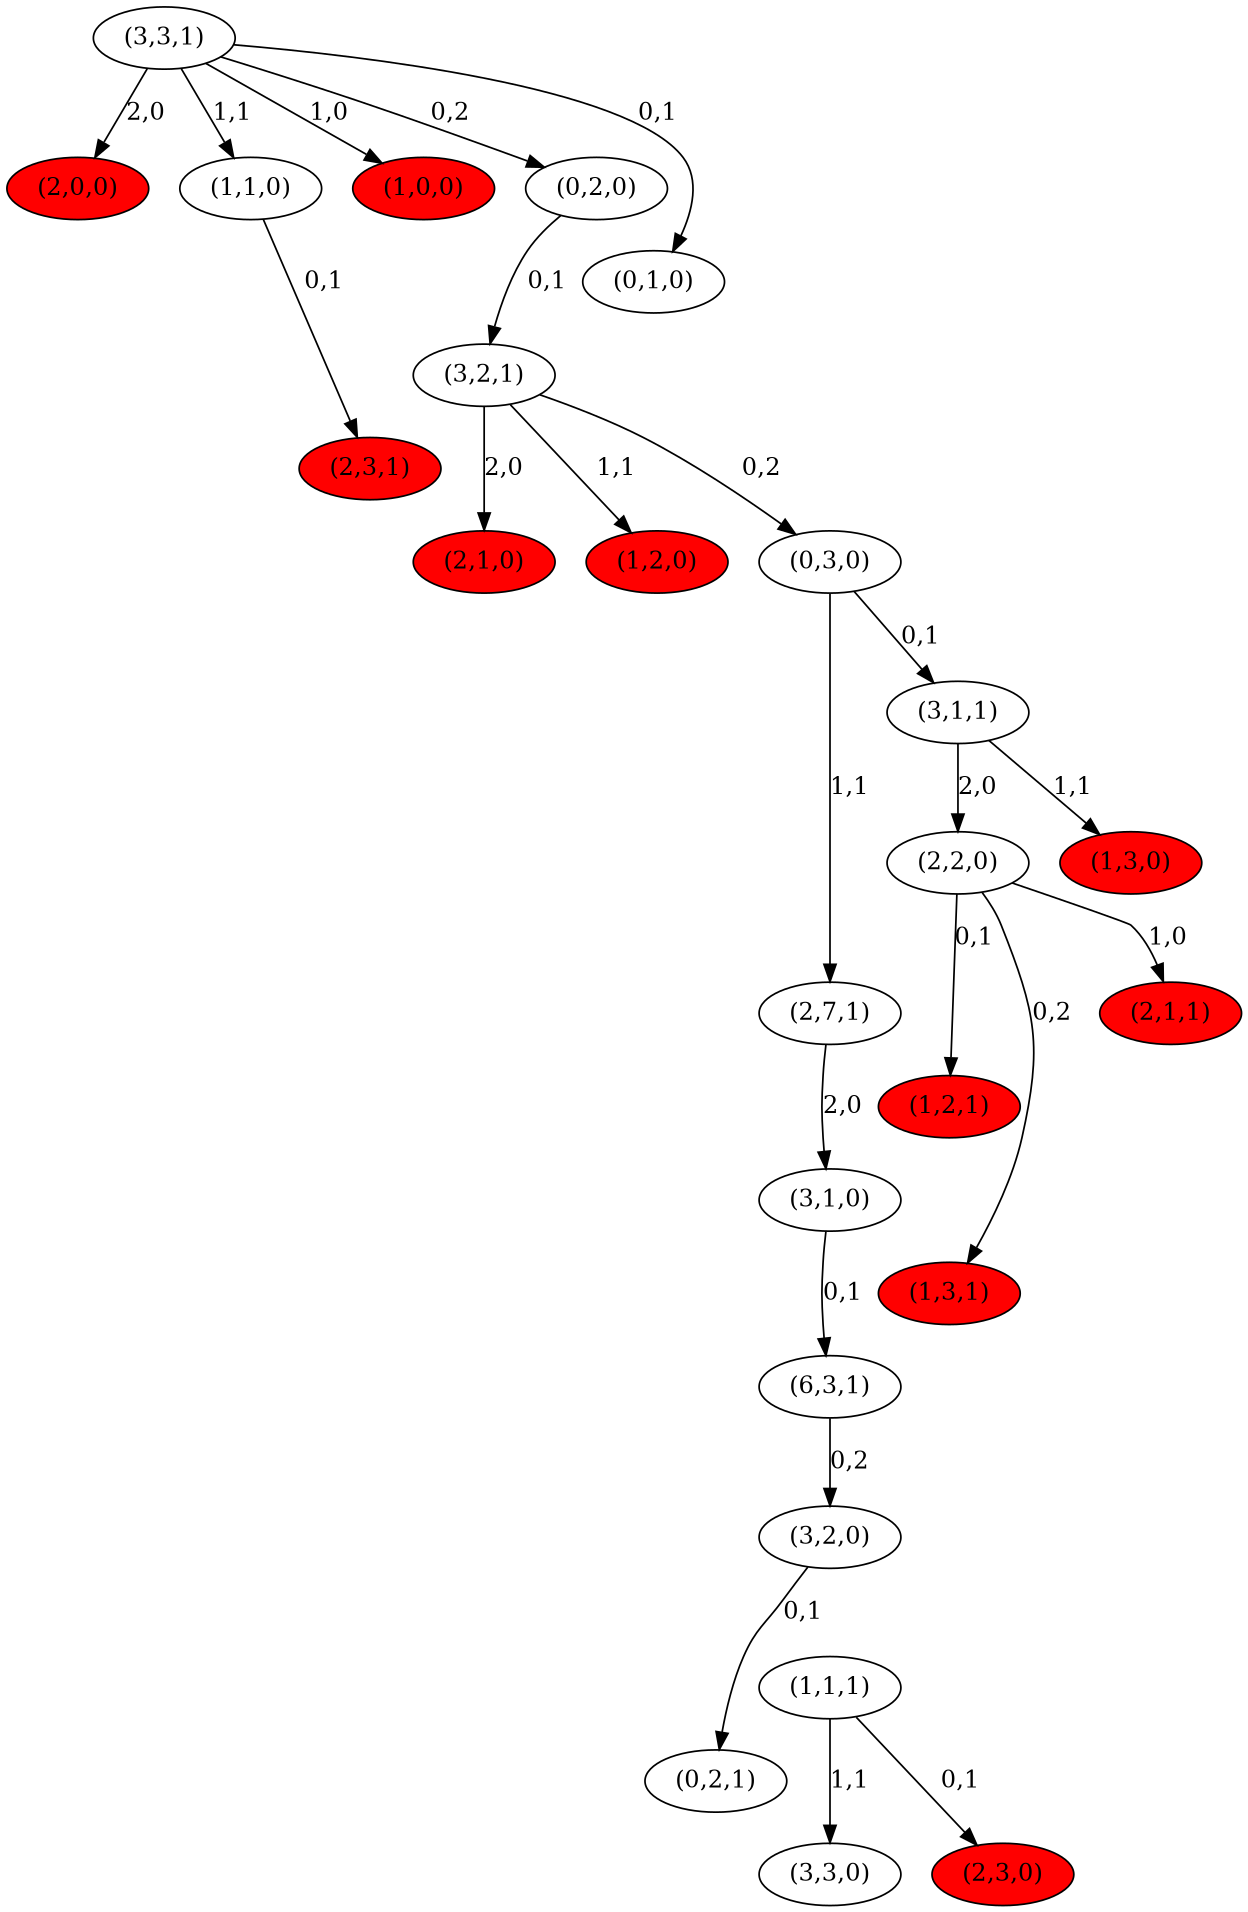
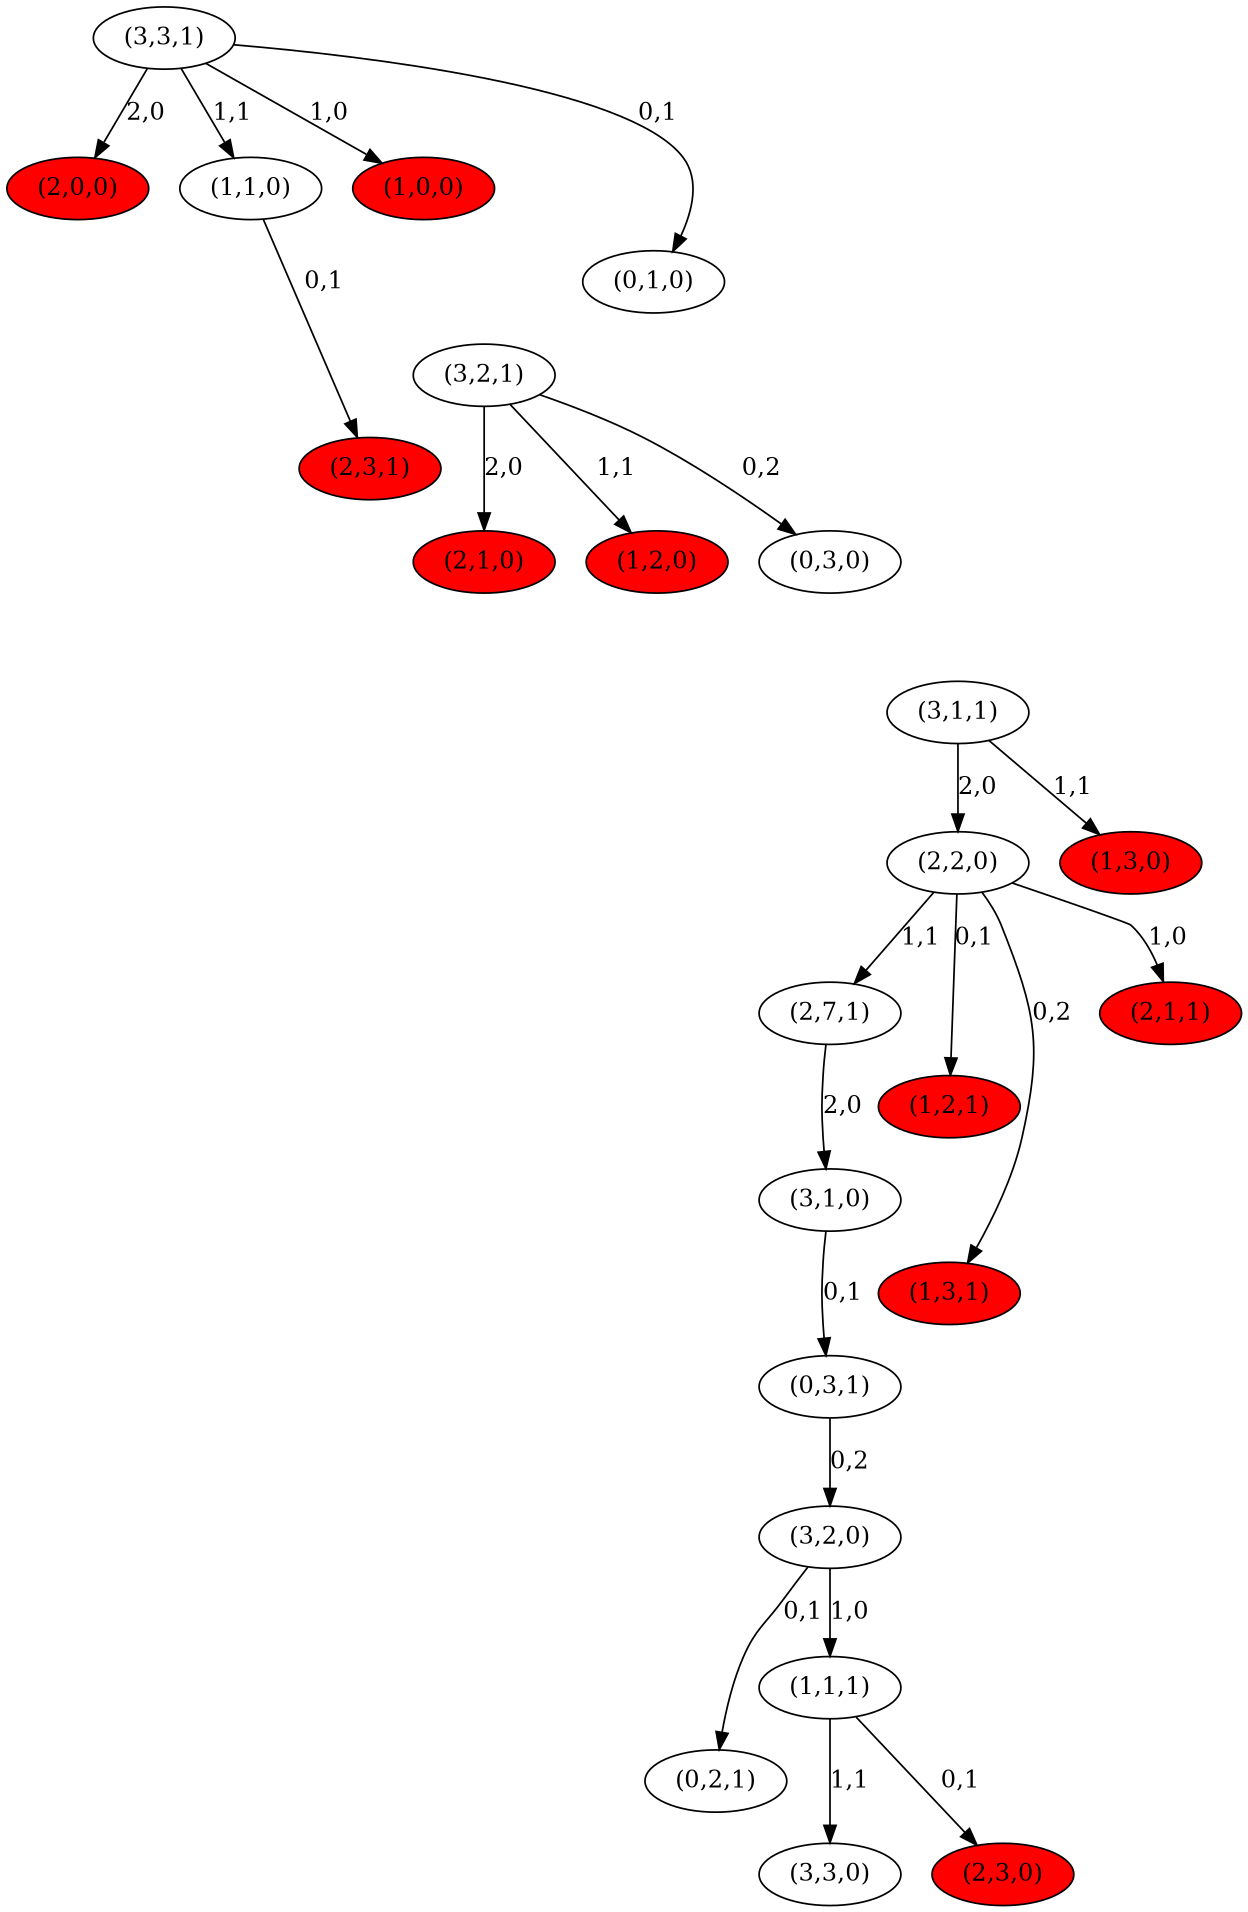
(597, 188) -> none
(888, 630) -> none
(830, 779) -> (900, 931)
(830, 1387) -> (830, 1387)
none -> (830, 1604)
